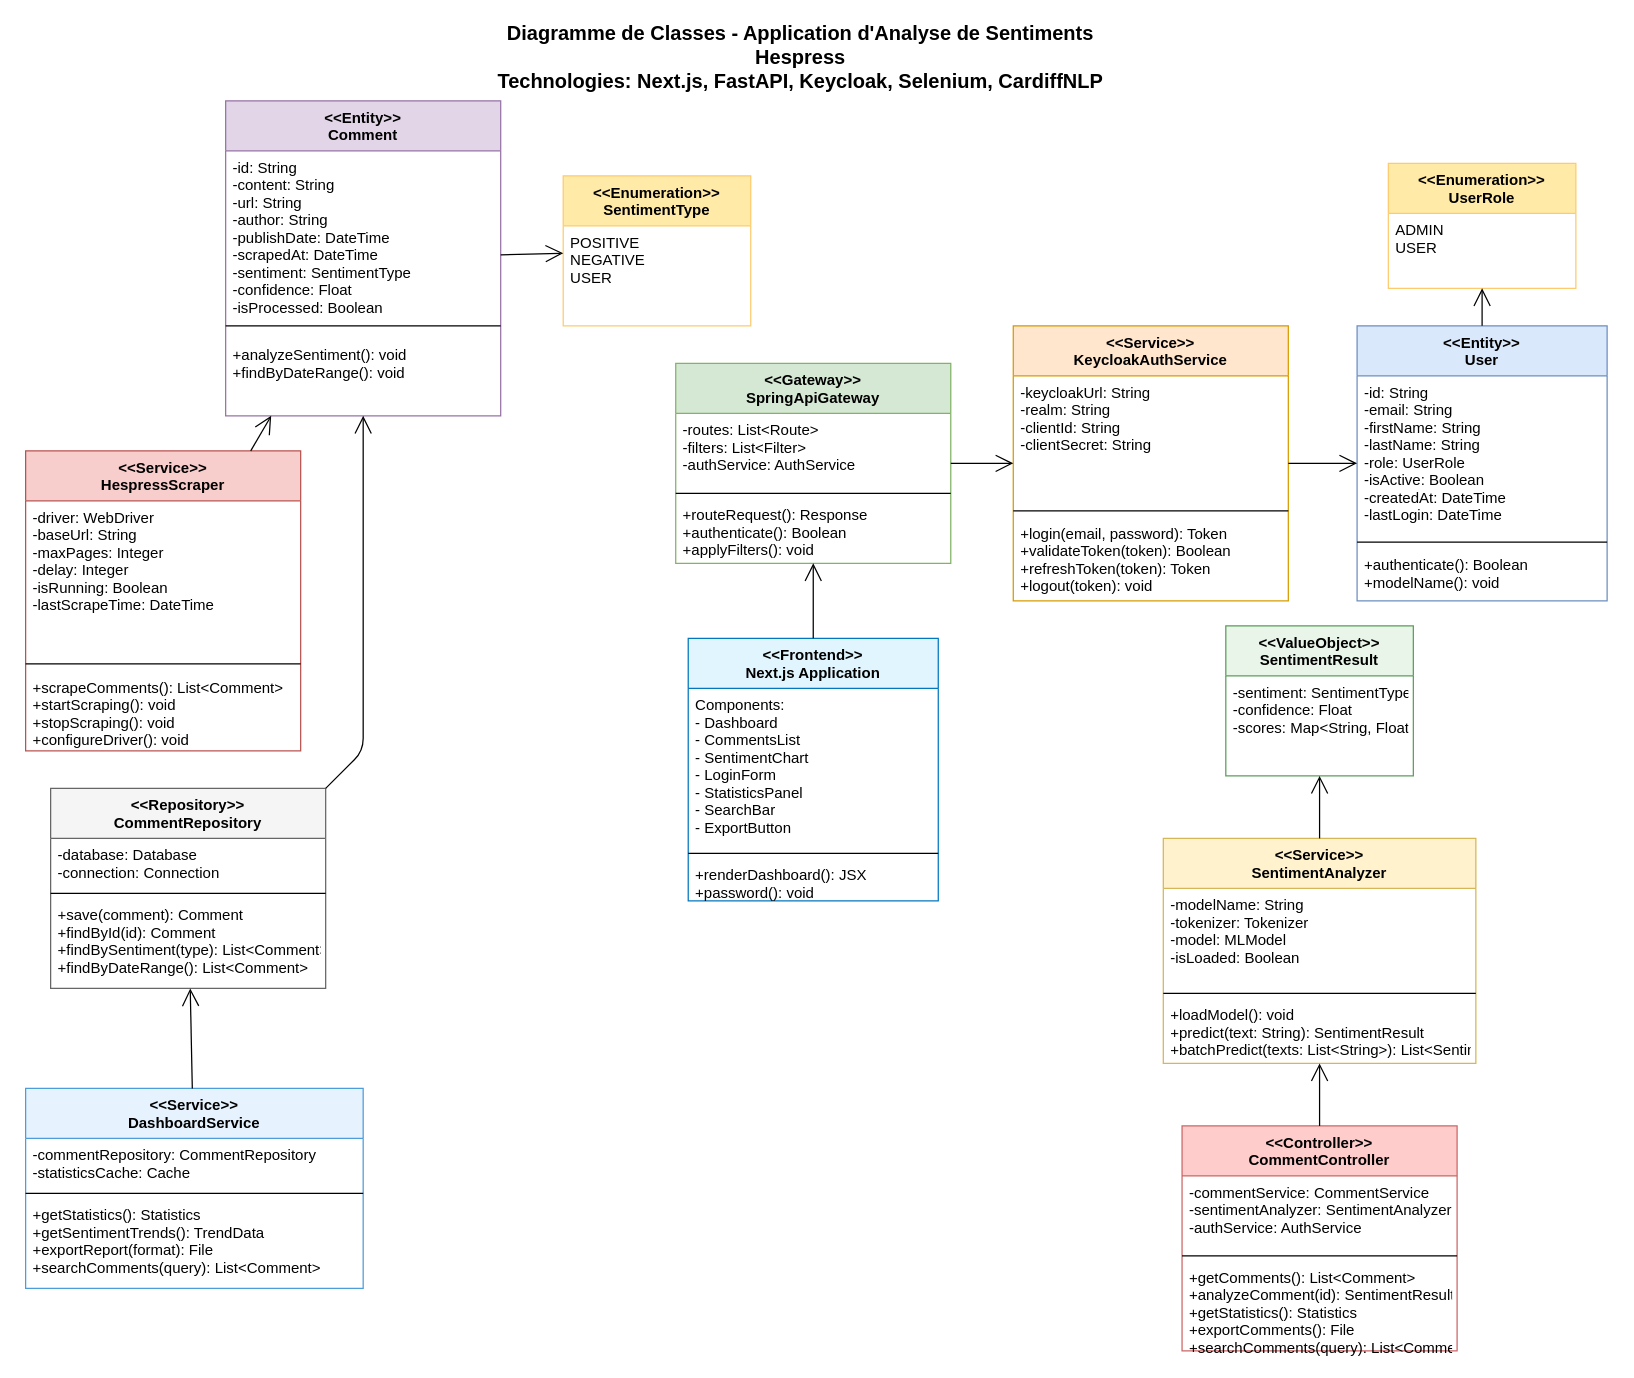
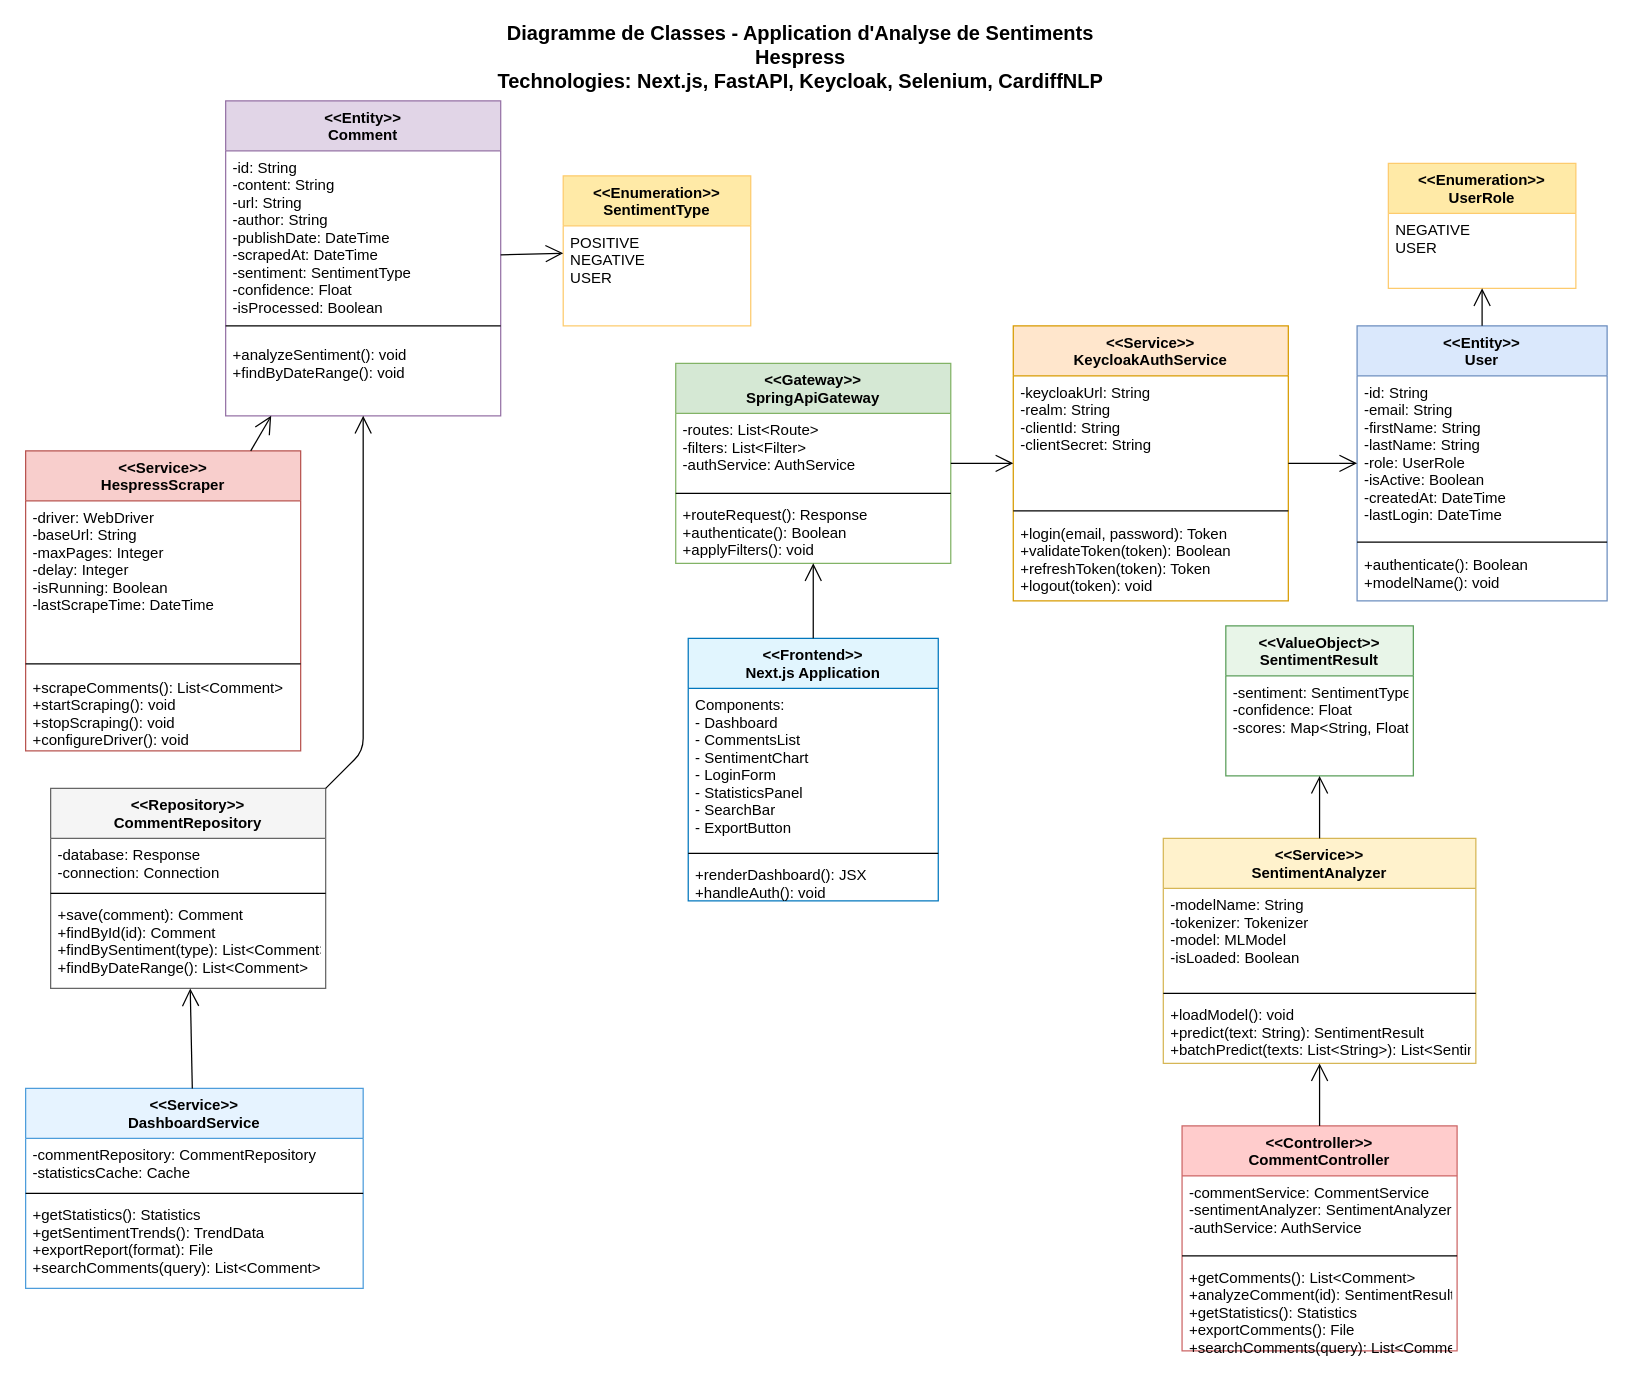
(1416, 230) -> (1429, 230)
(133, 855) -> (133, 855)
(788, 875) -> (788, 875)
